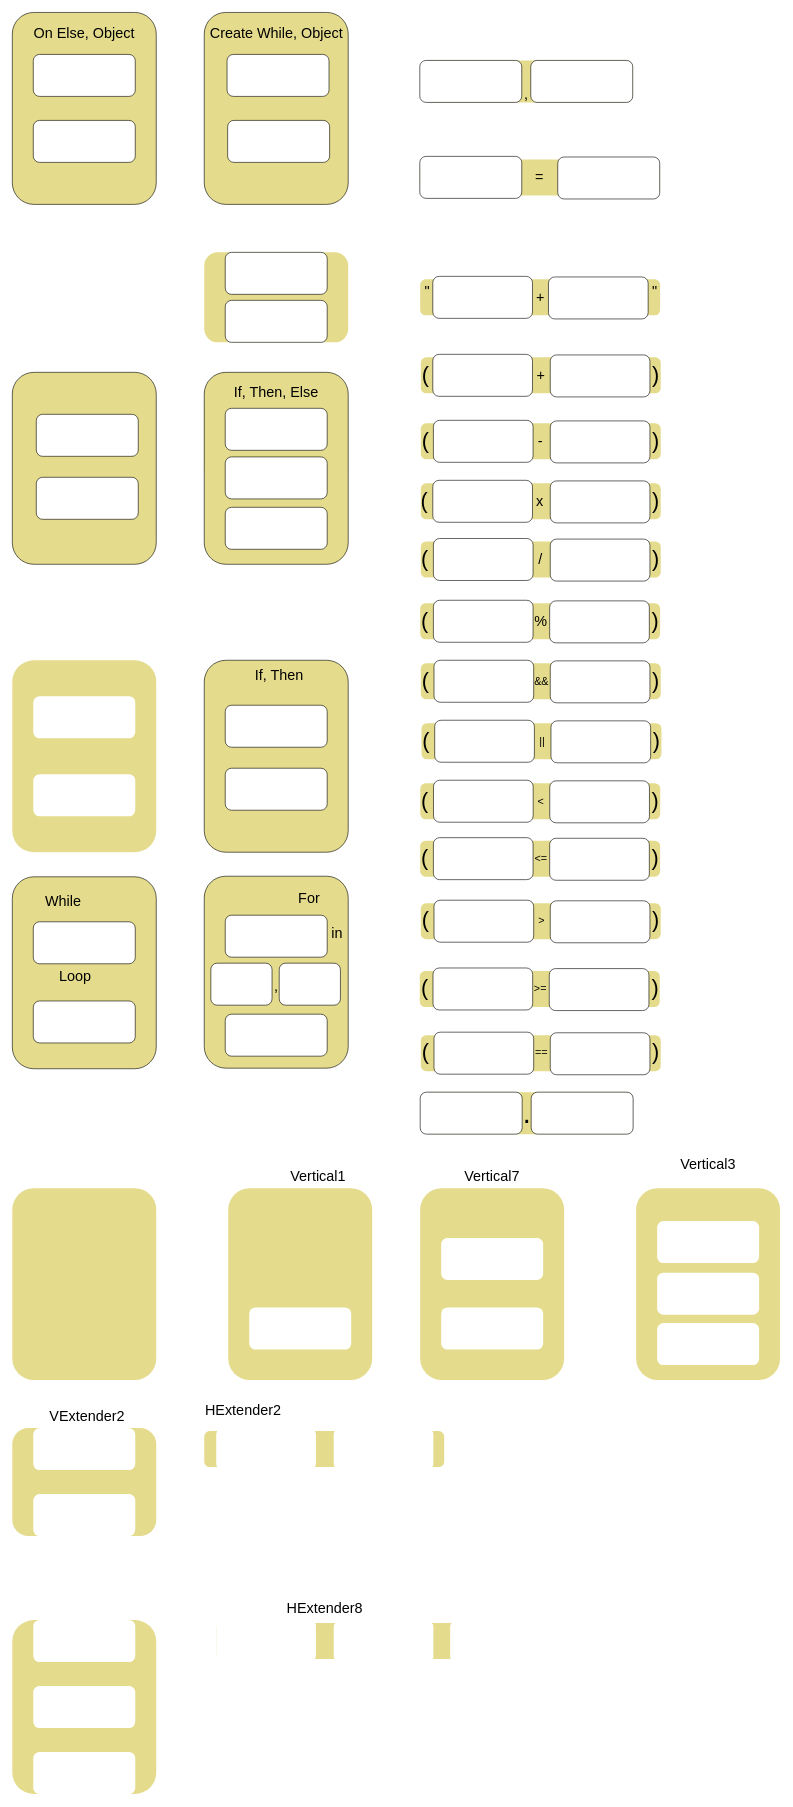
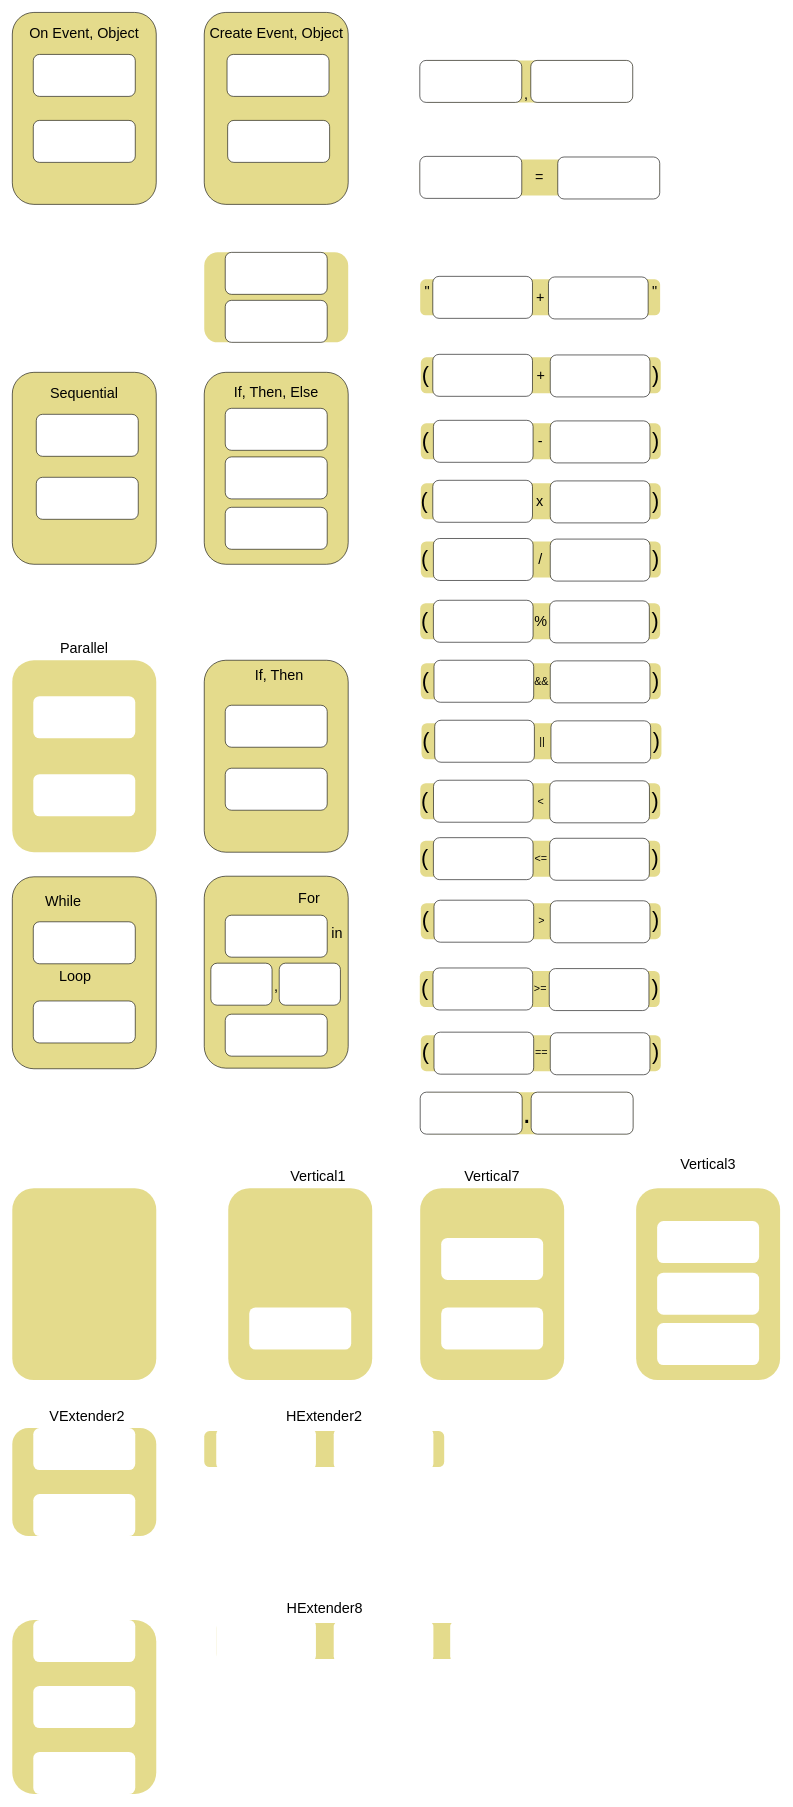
(84, 33) -> (84, 33)
(277, 33) -> (277, 33)
none -> (84, 393)
none -> (84, 649)
(243, 1410) -> (324, 1416)
